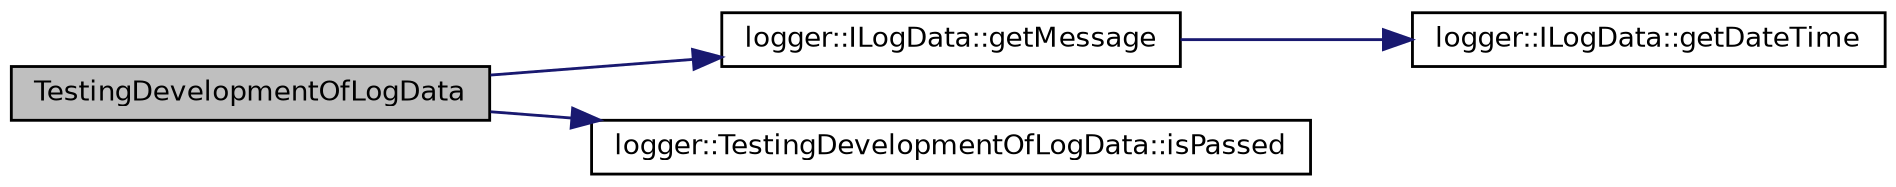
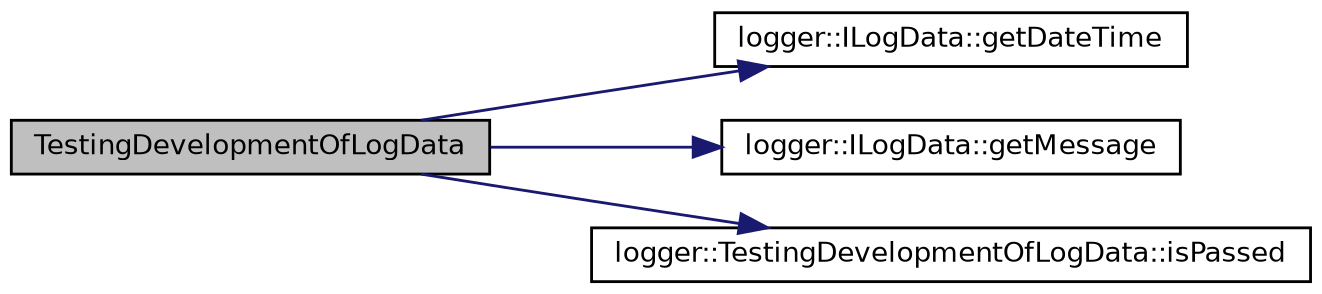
(1282, 40) -> (580, 95)
